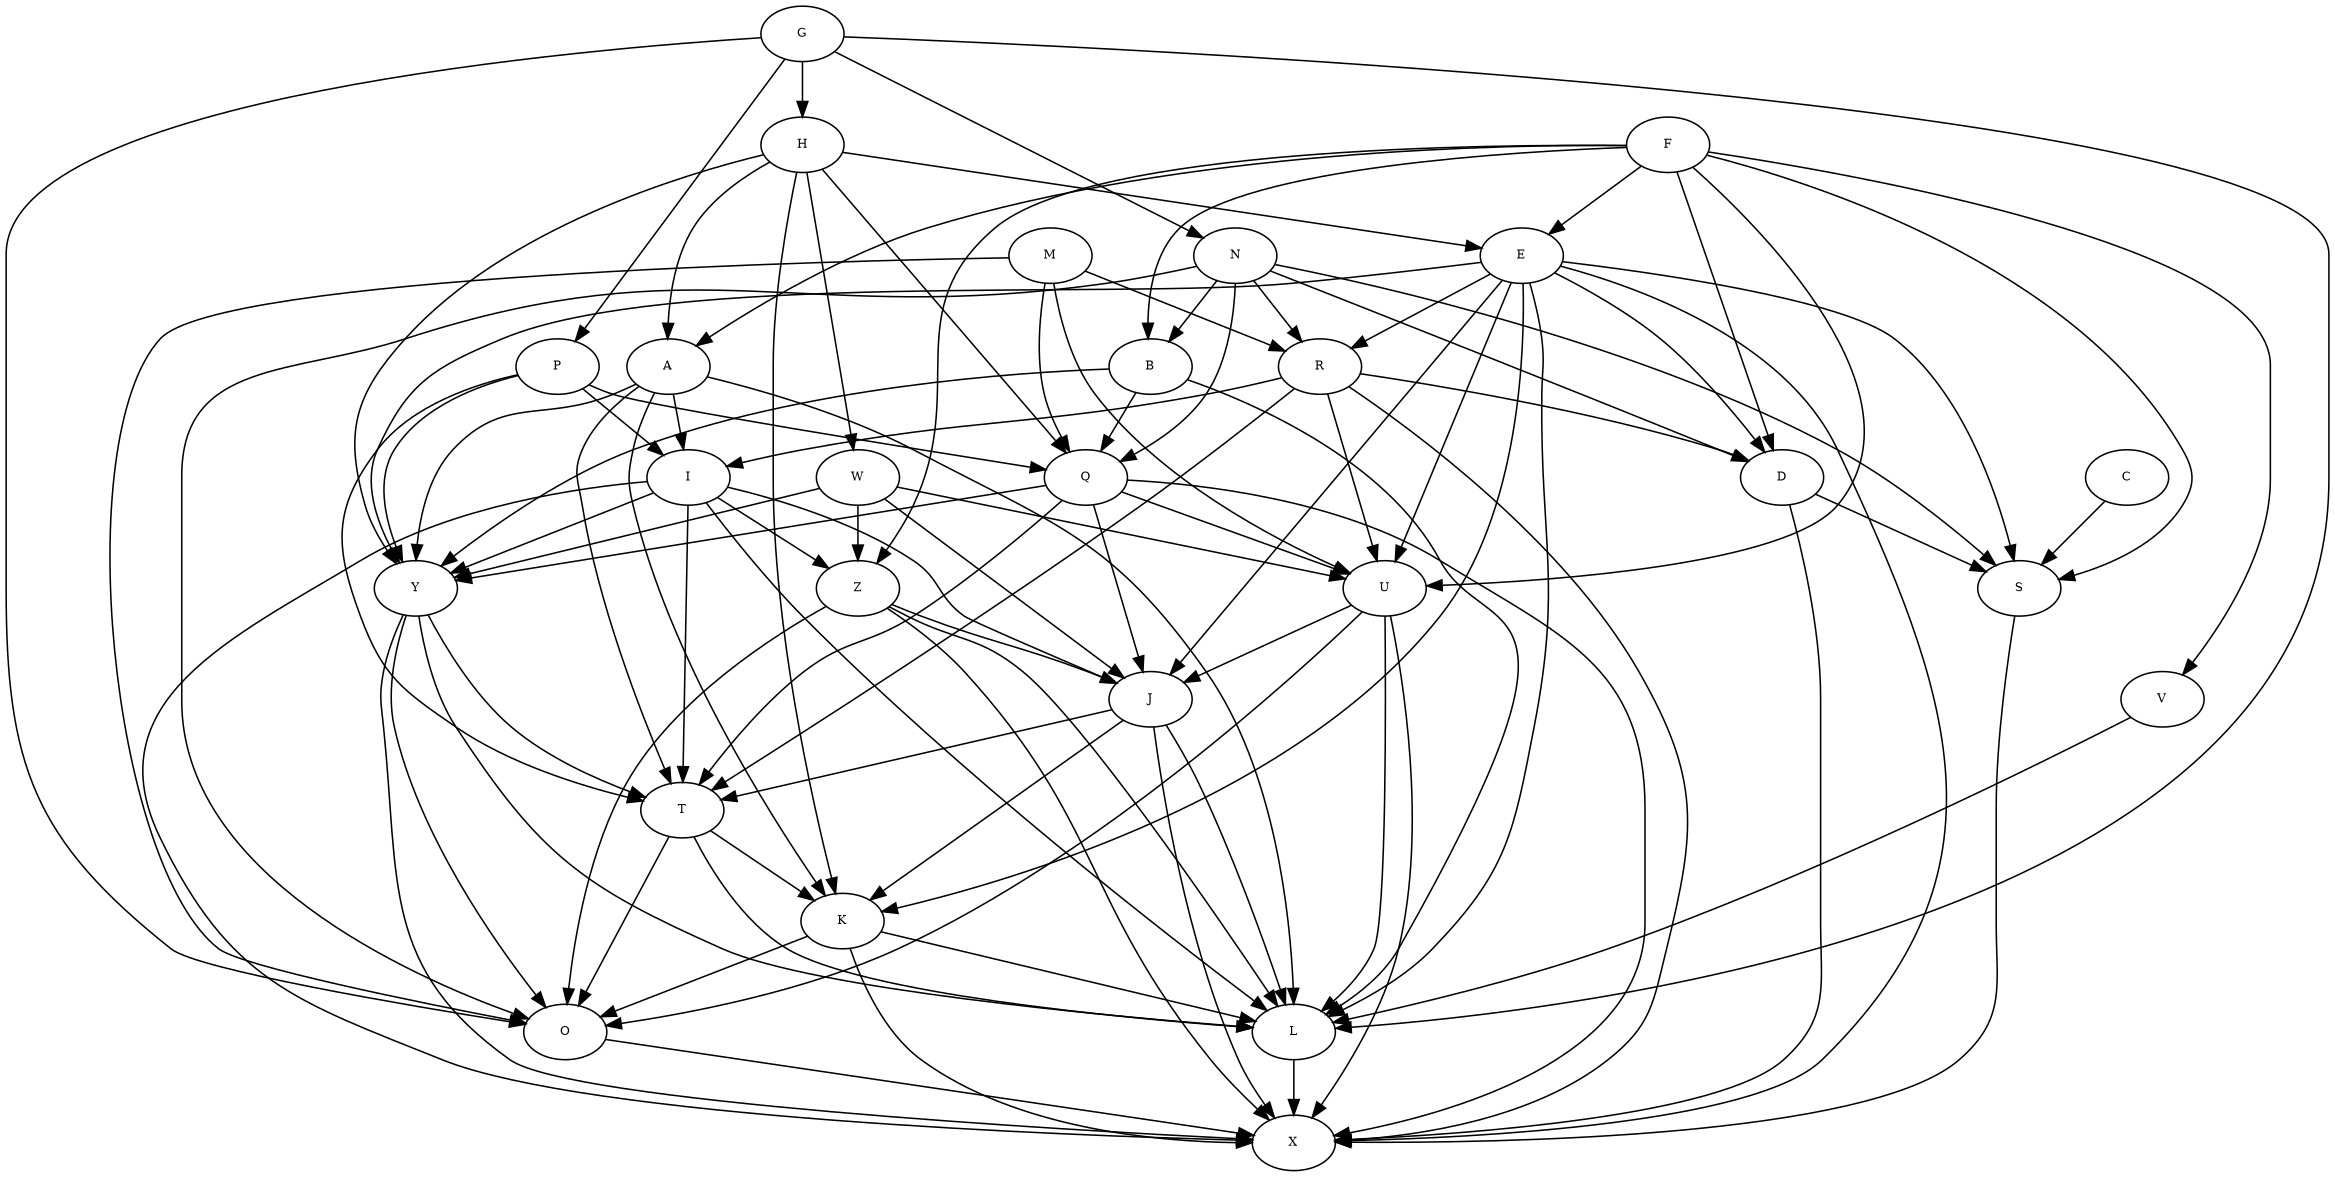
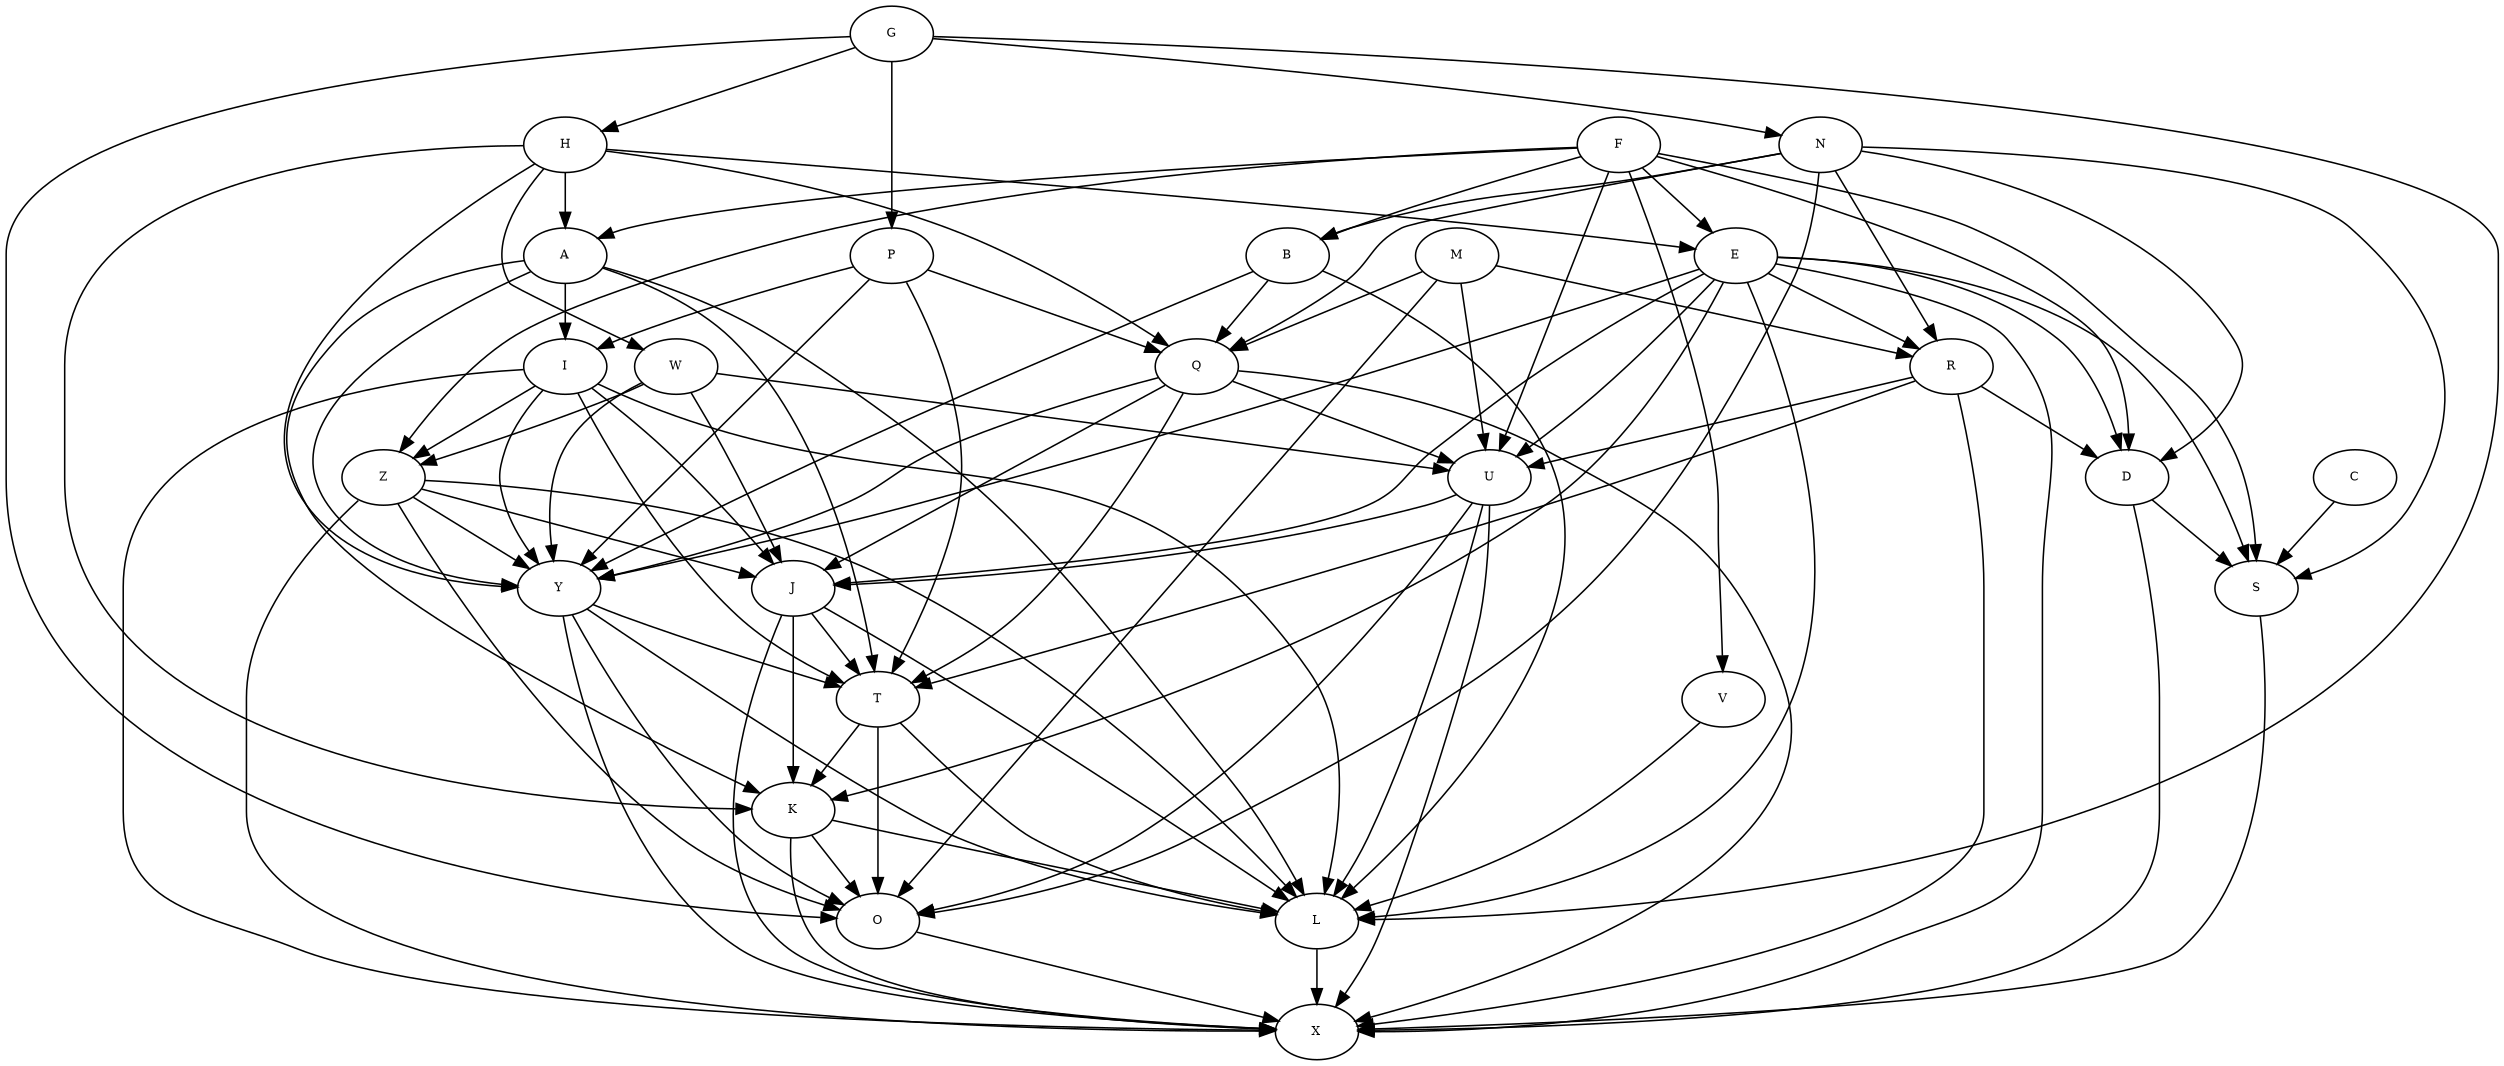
(1012, 421) -> none
none -> (465, 529)
